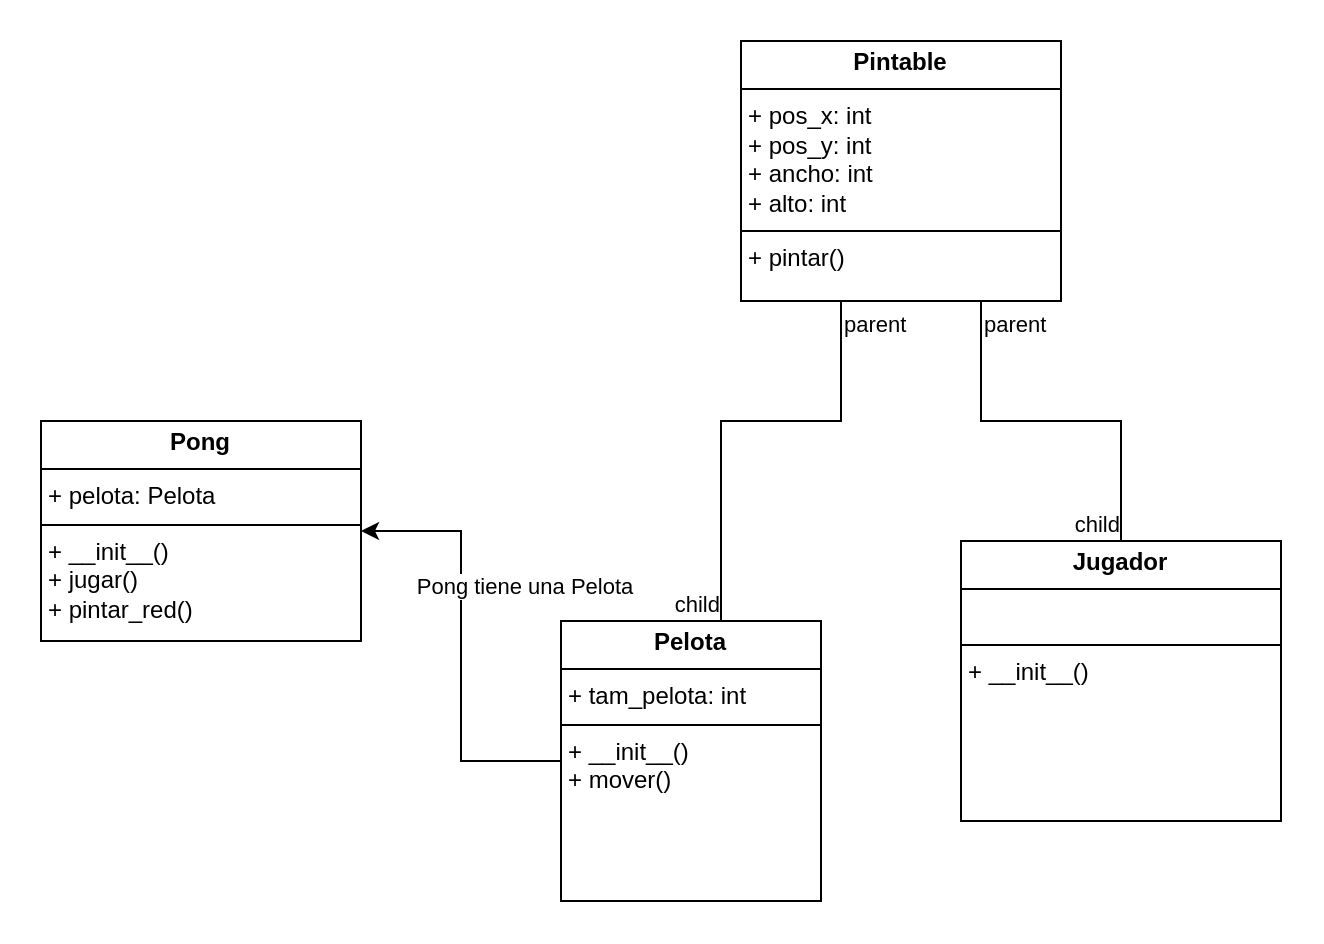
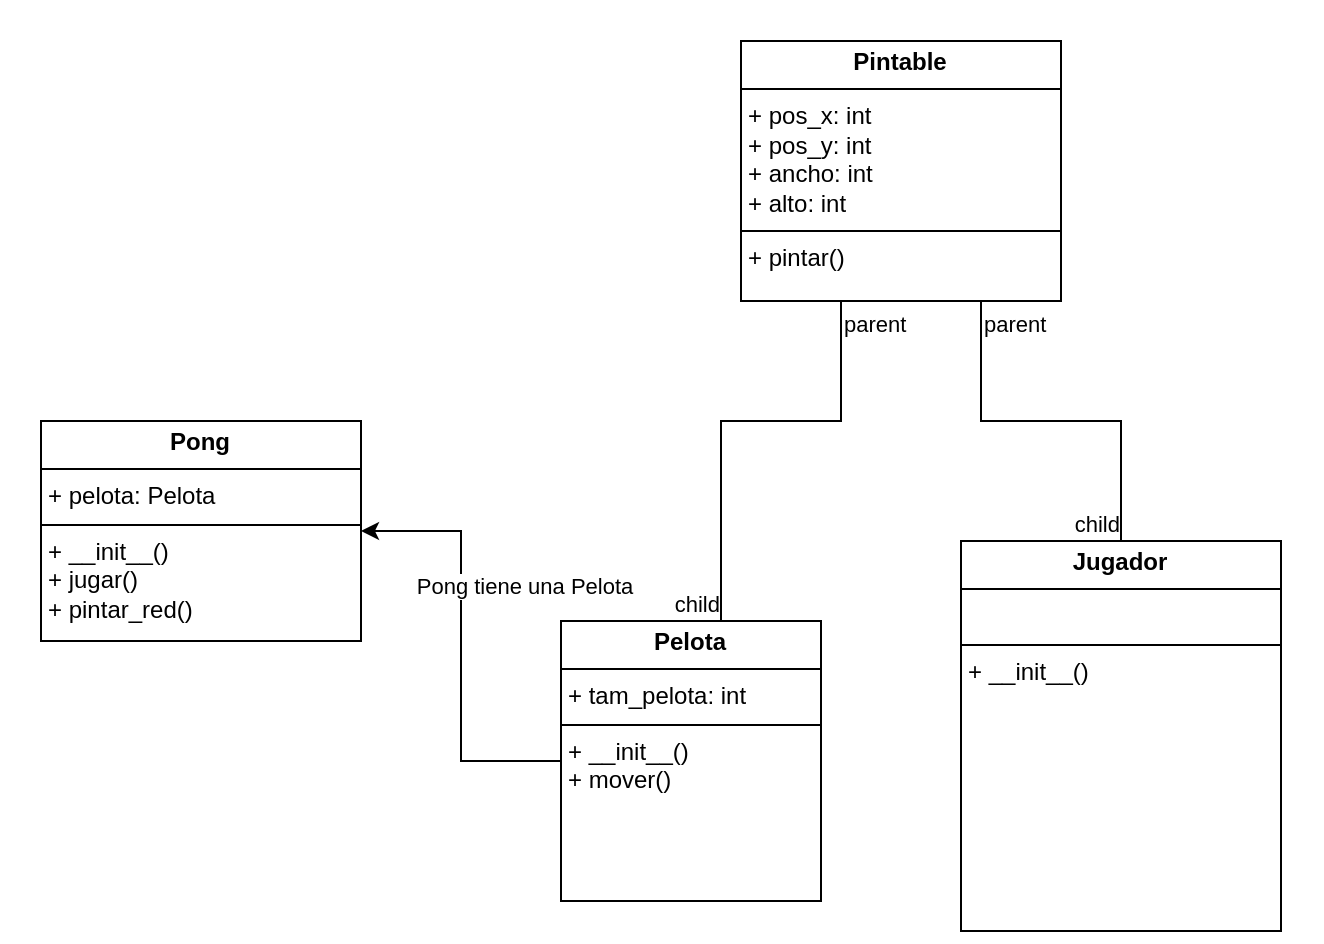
(1121, 681) -> (1121, 736)
